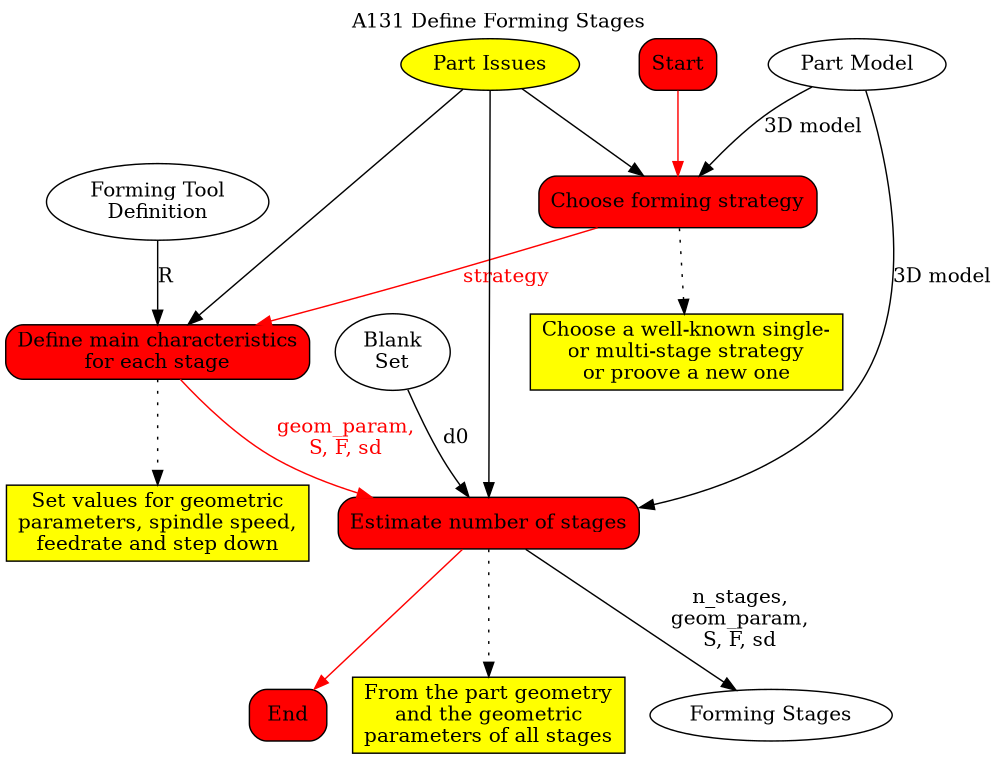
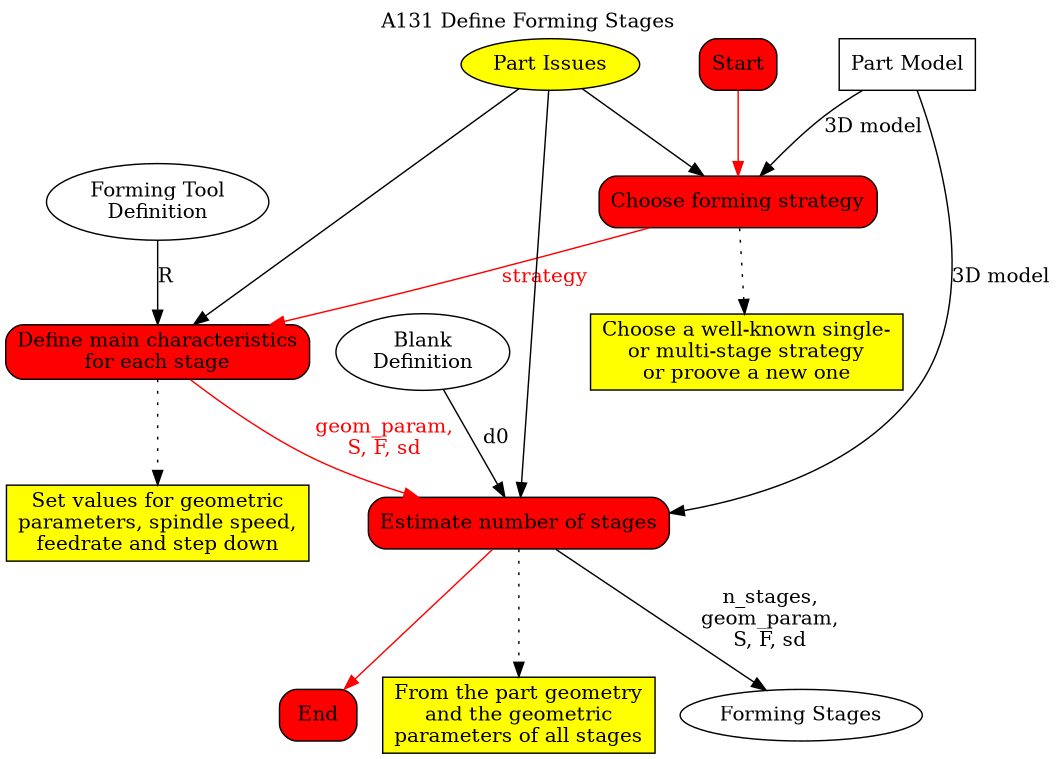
(857, 64) -> (907, 64)
(393, 352) -> (423, 352)
